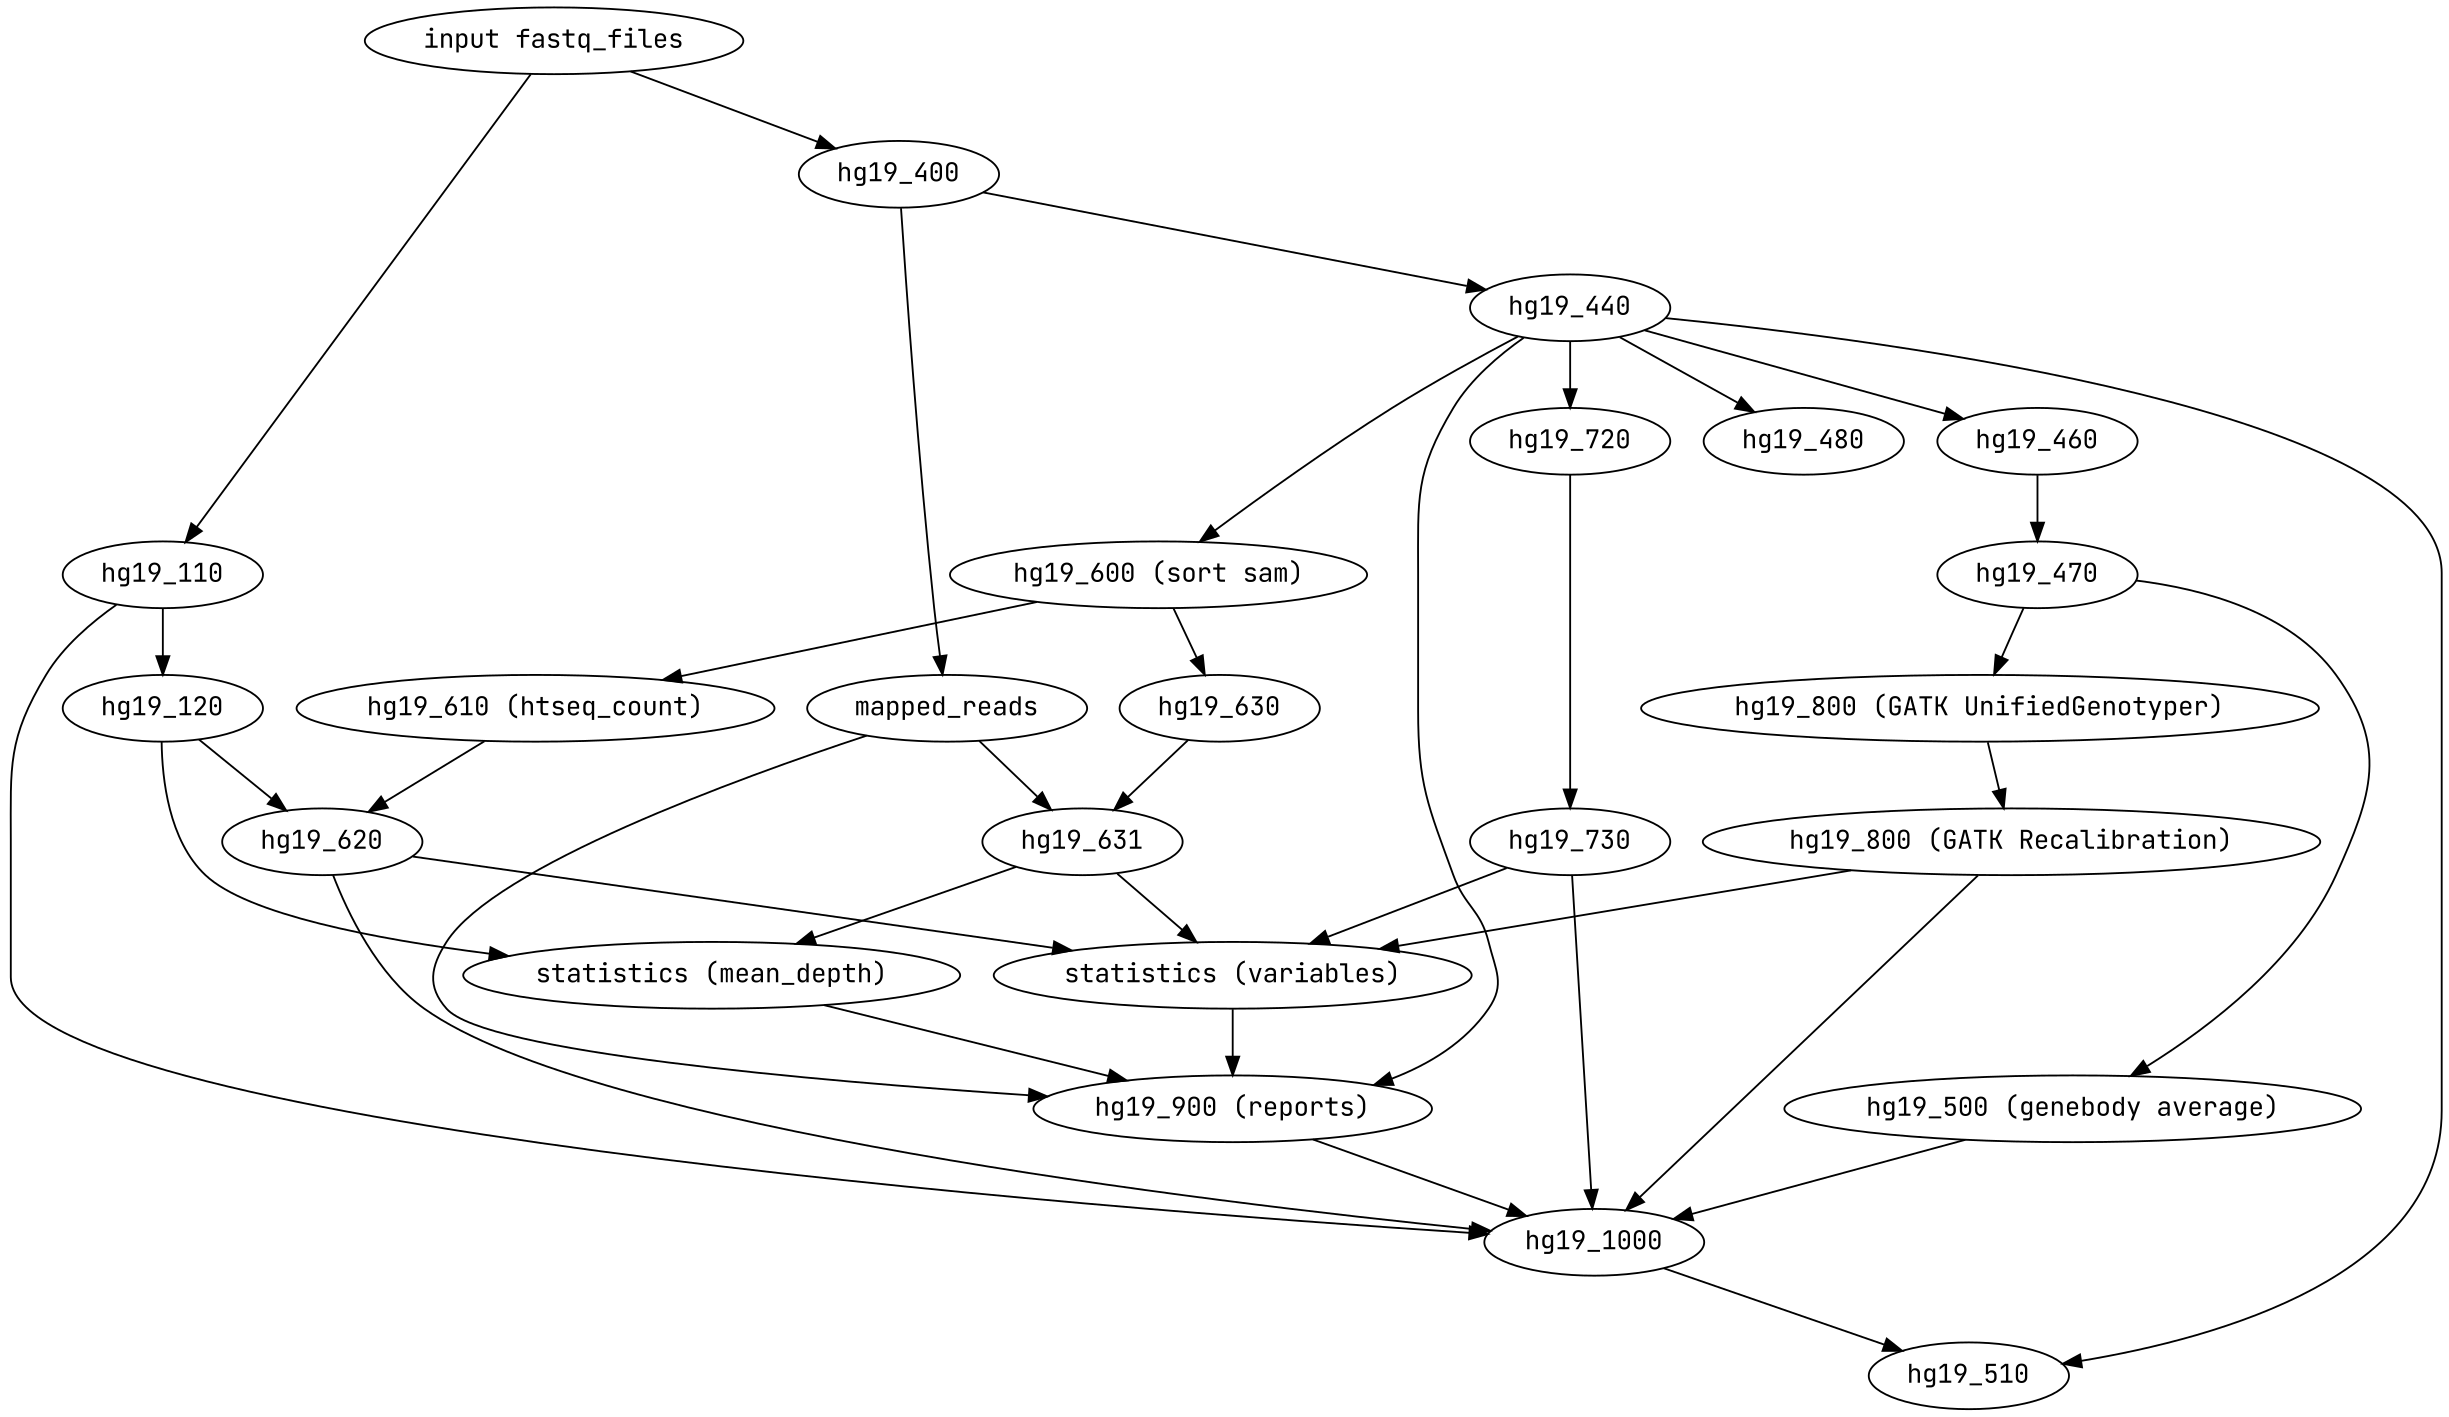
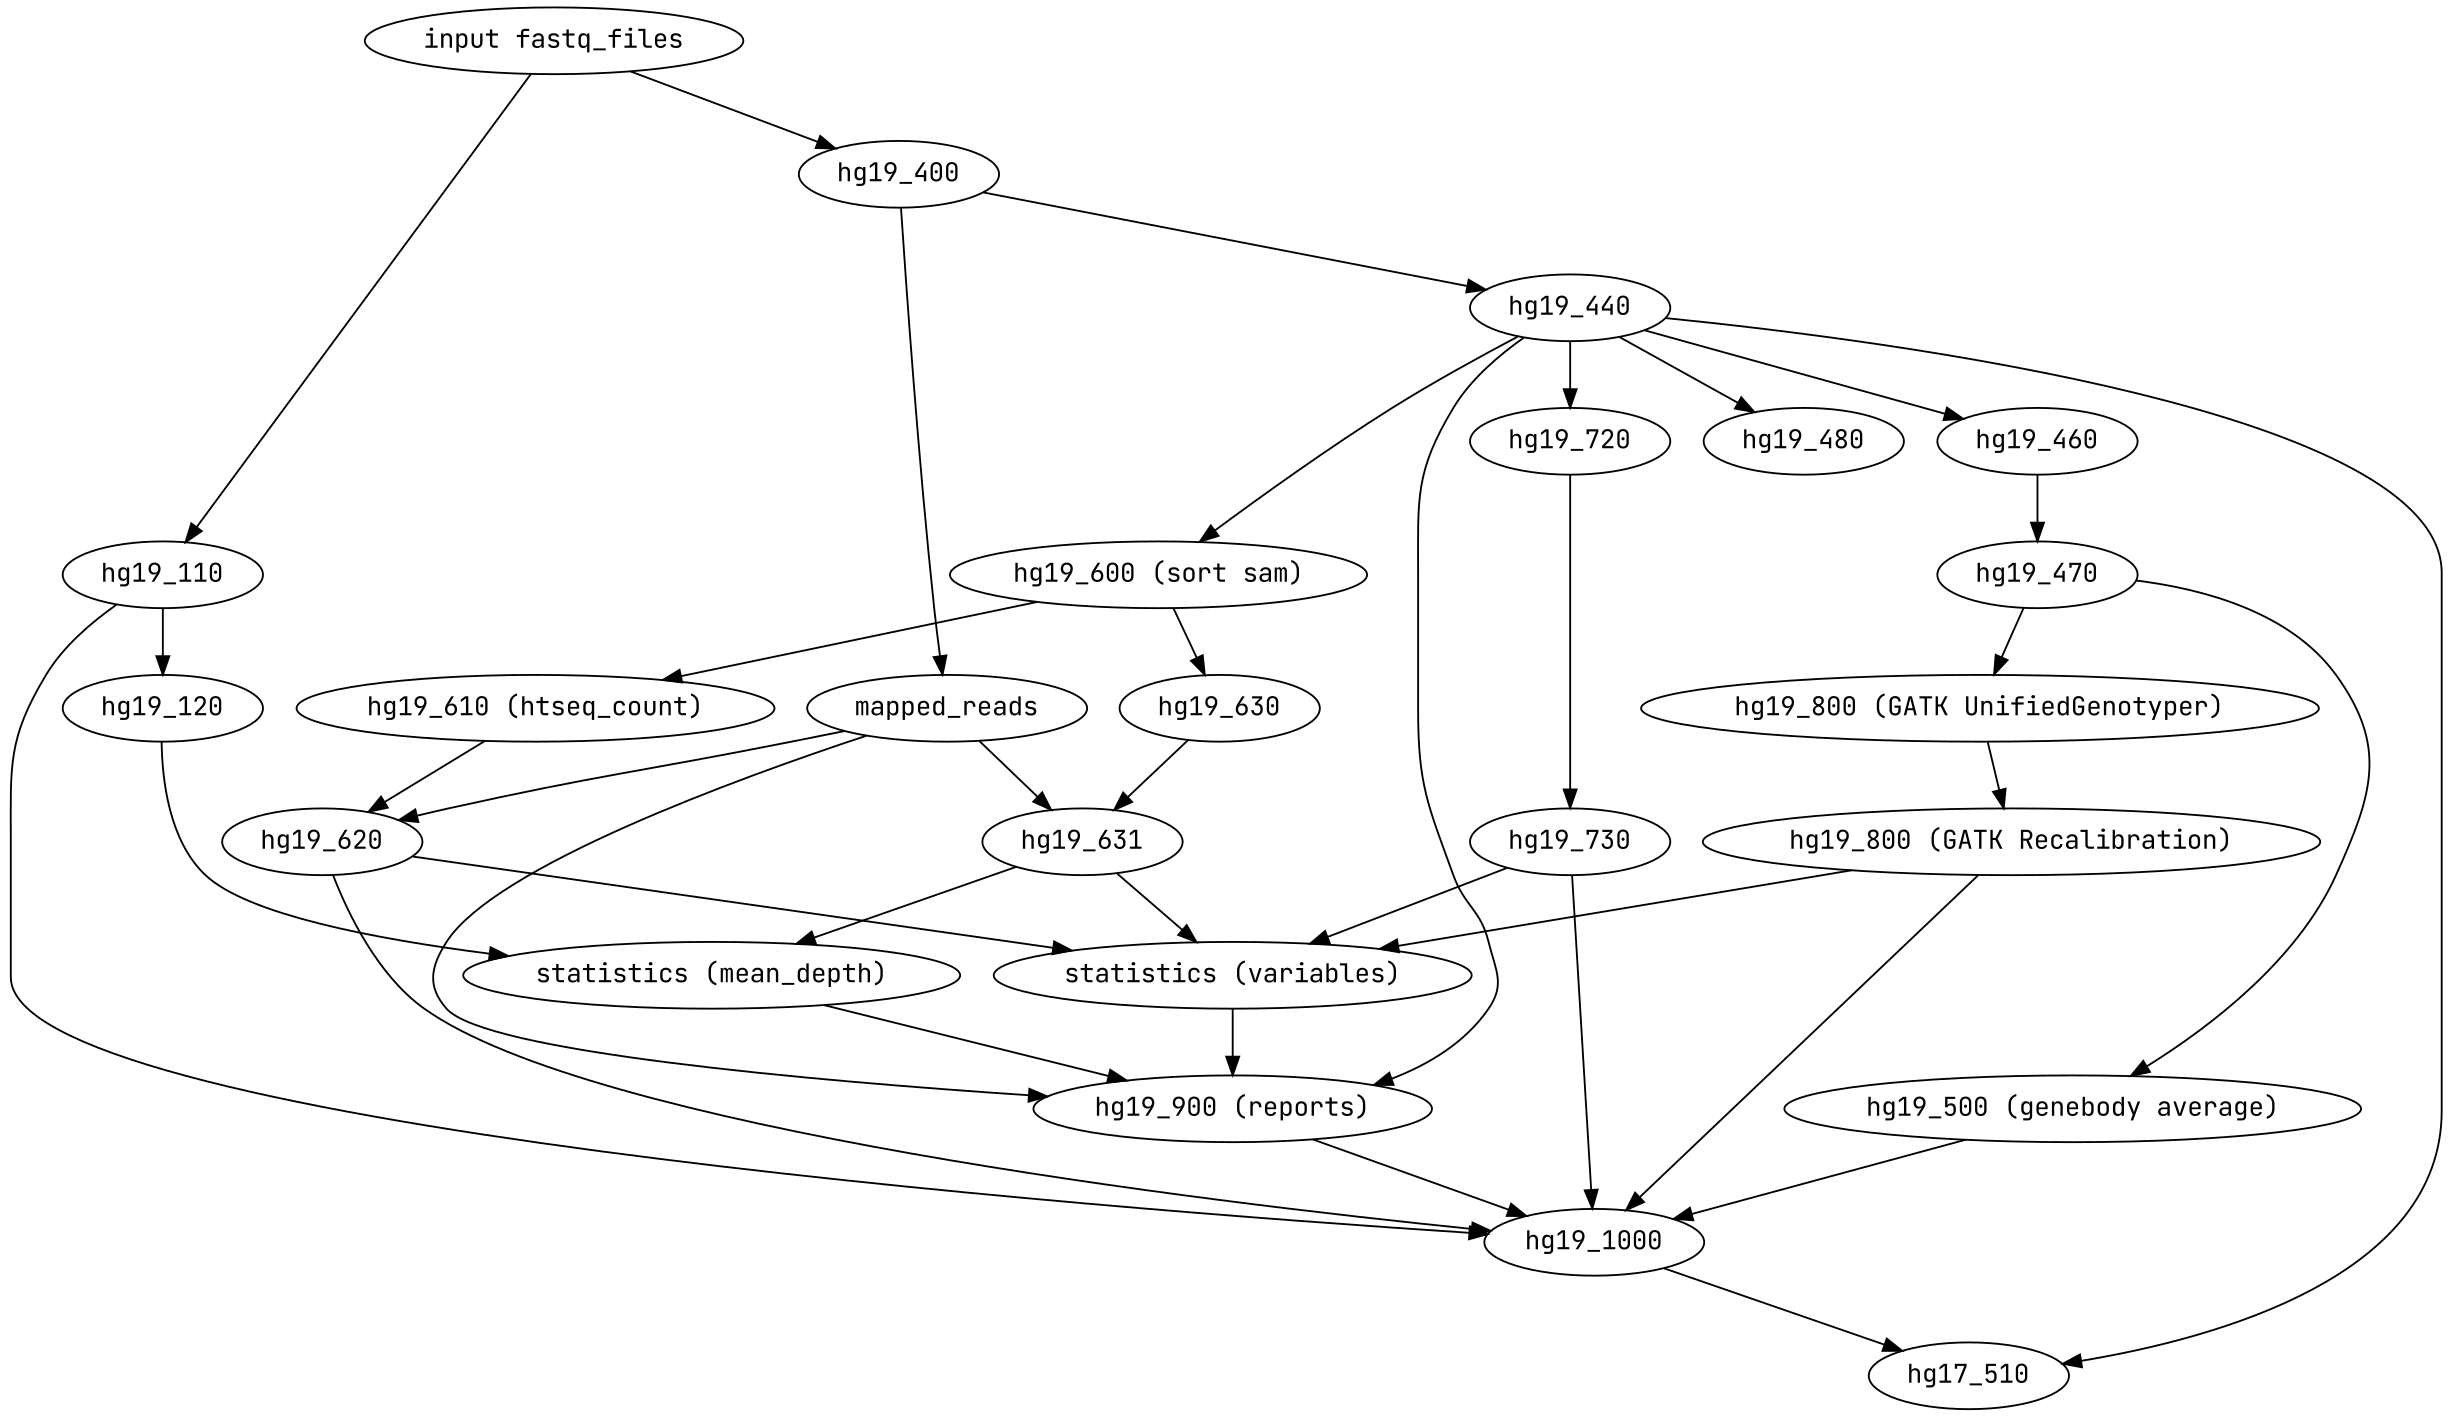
(235, 769) -> (630, 772)
(1969, 1376) -> (1969, 1376)
